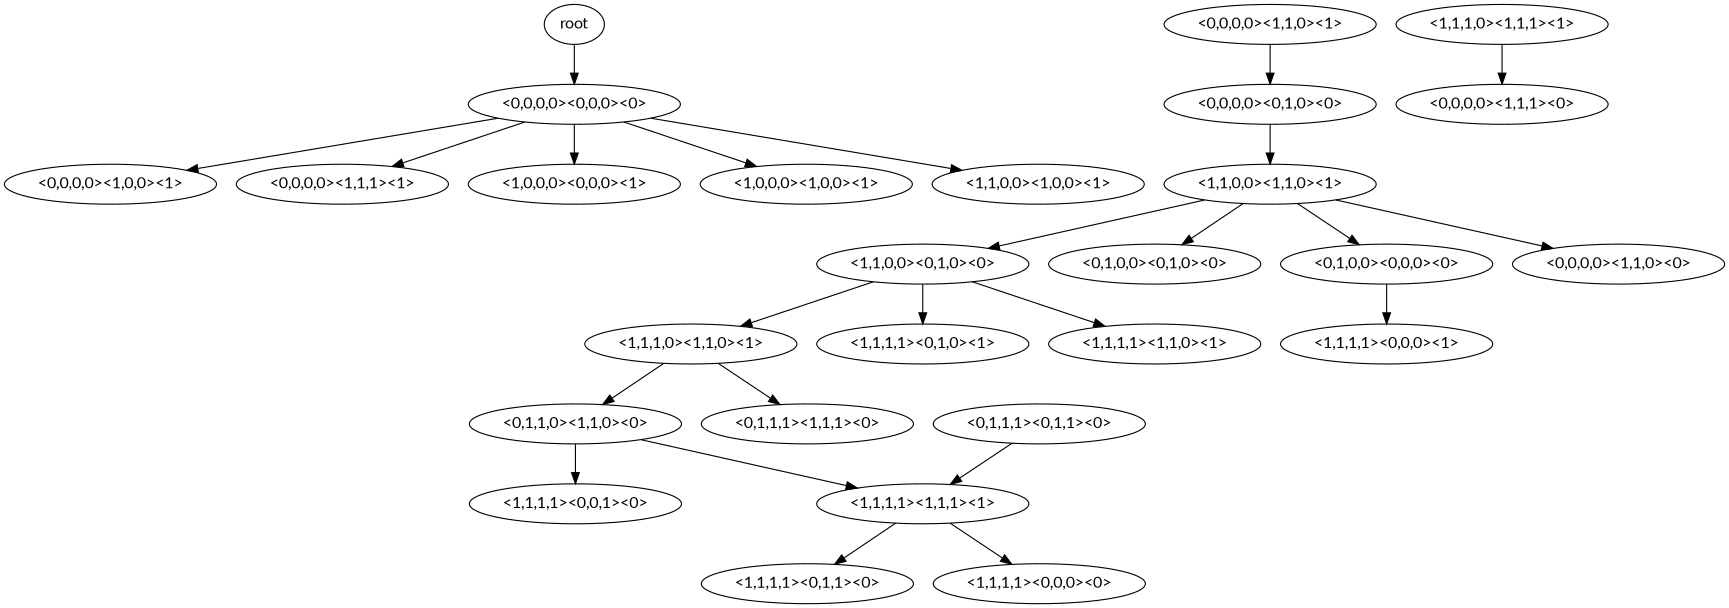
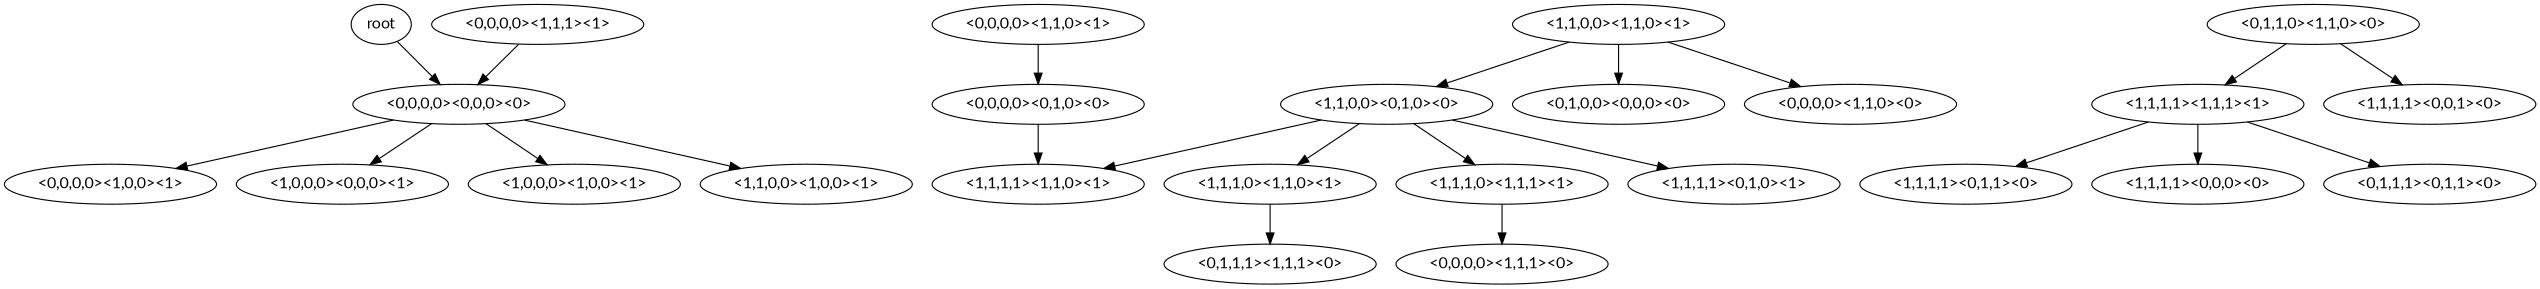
(1270, 139) -> (1038, 139)
none -> (1439, 141)
(464, 142) -> (502, 61)
(1155, 264) -> none
(1387, 344) -> none
(638, 381) -> none
(986, 461) -> (2308, 142)
